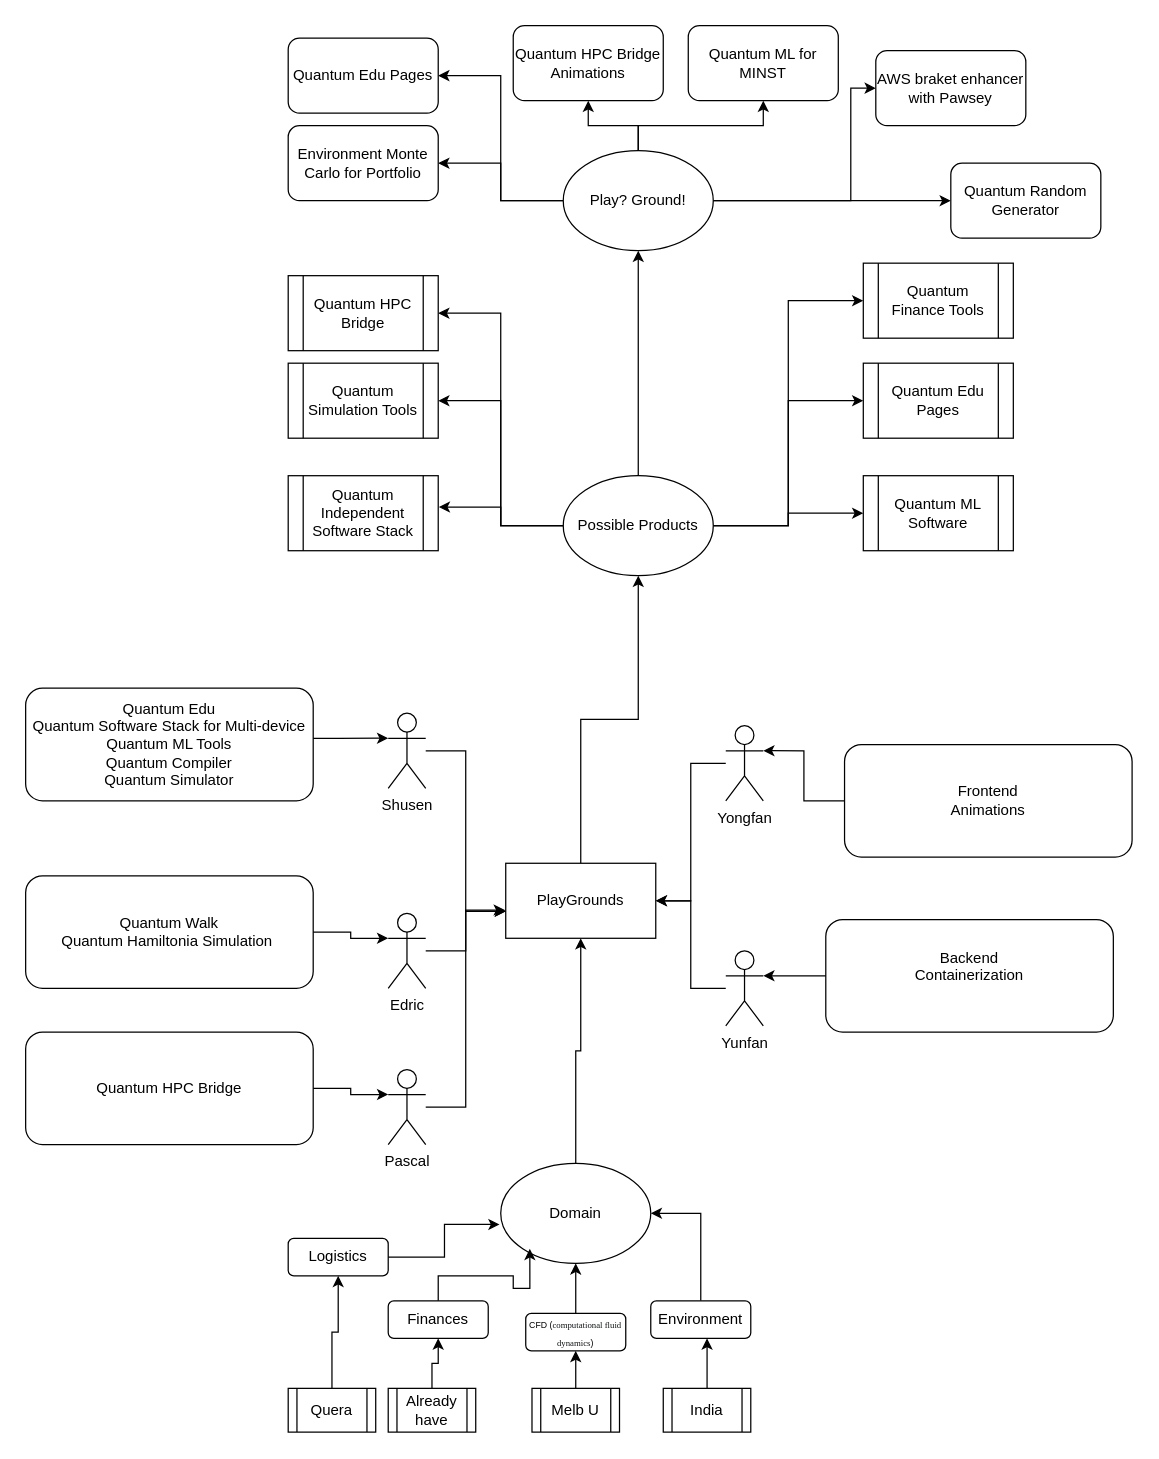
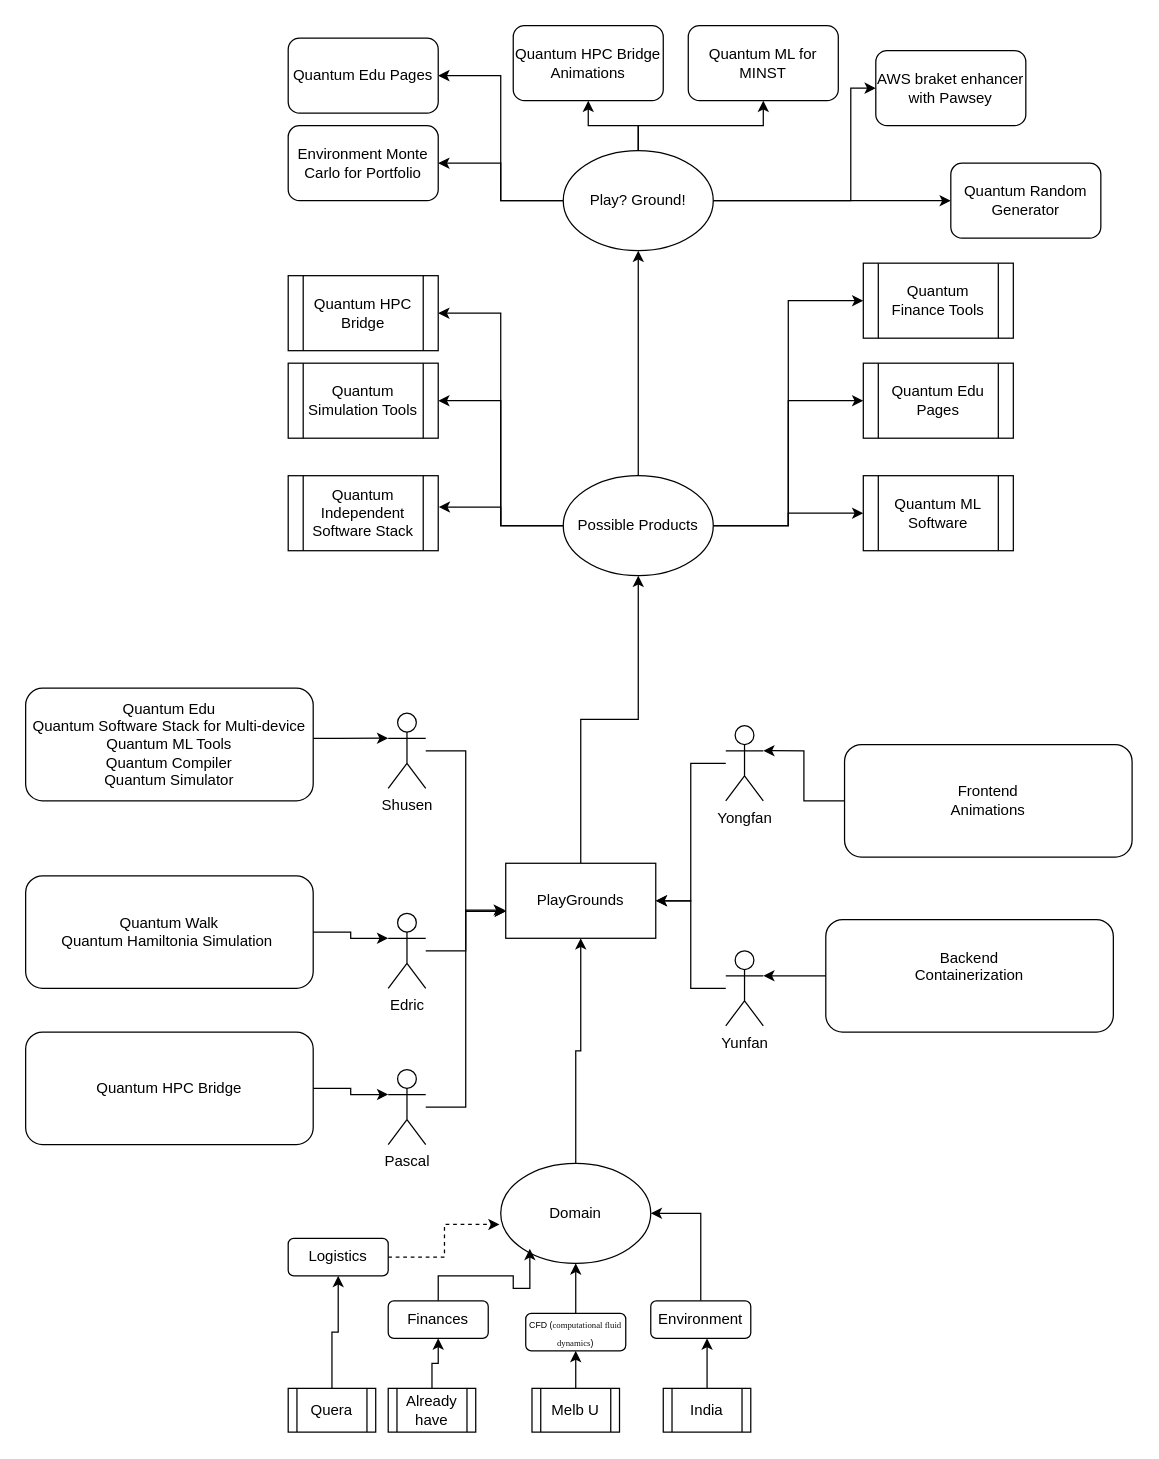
(444, 1245) -> (444, 1245)
